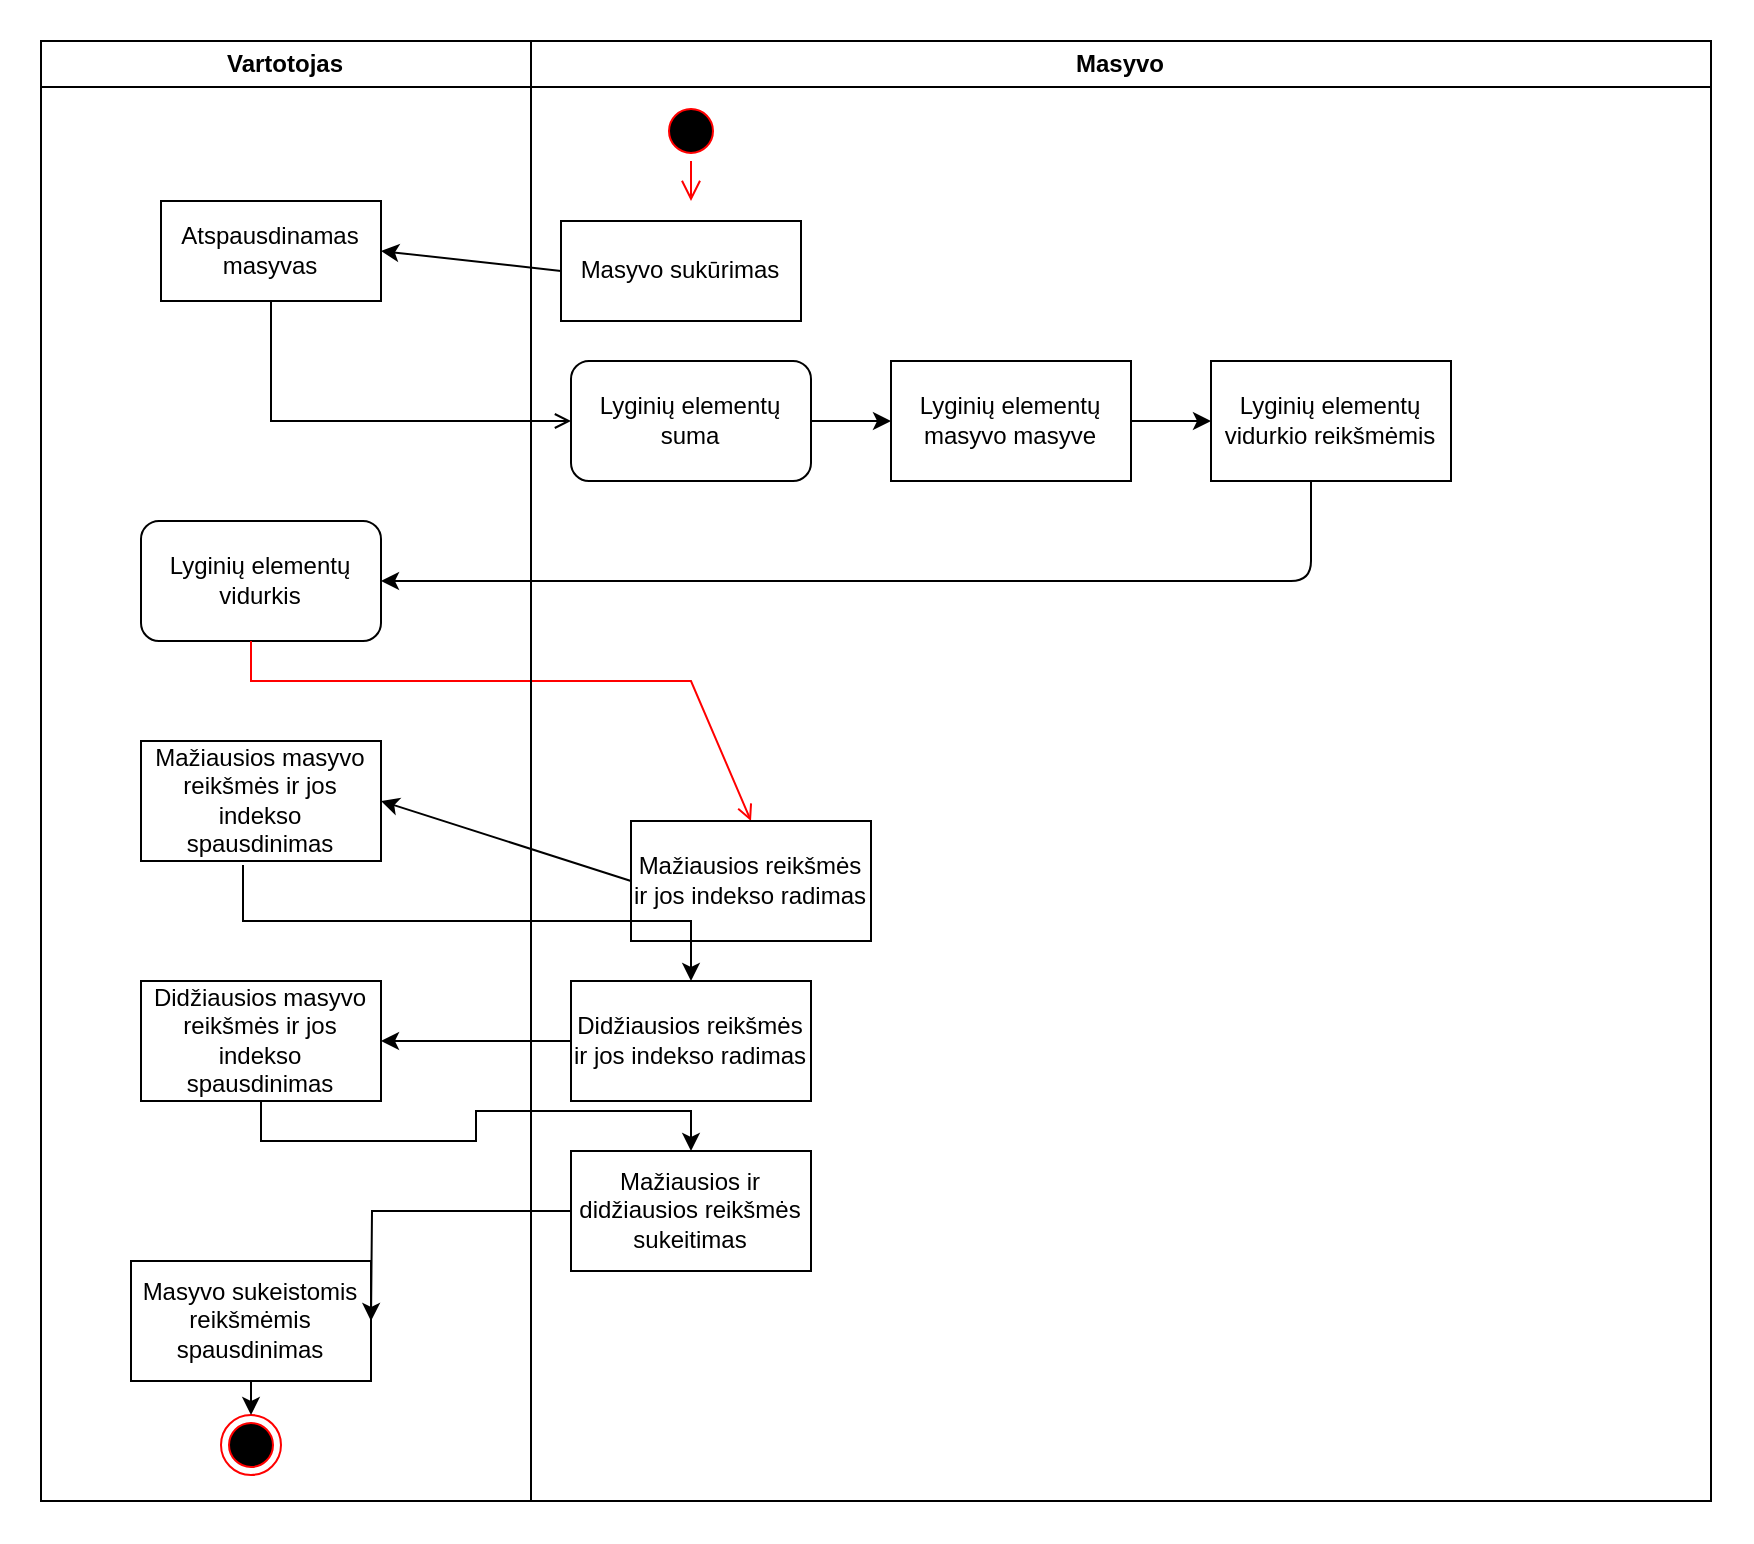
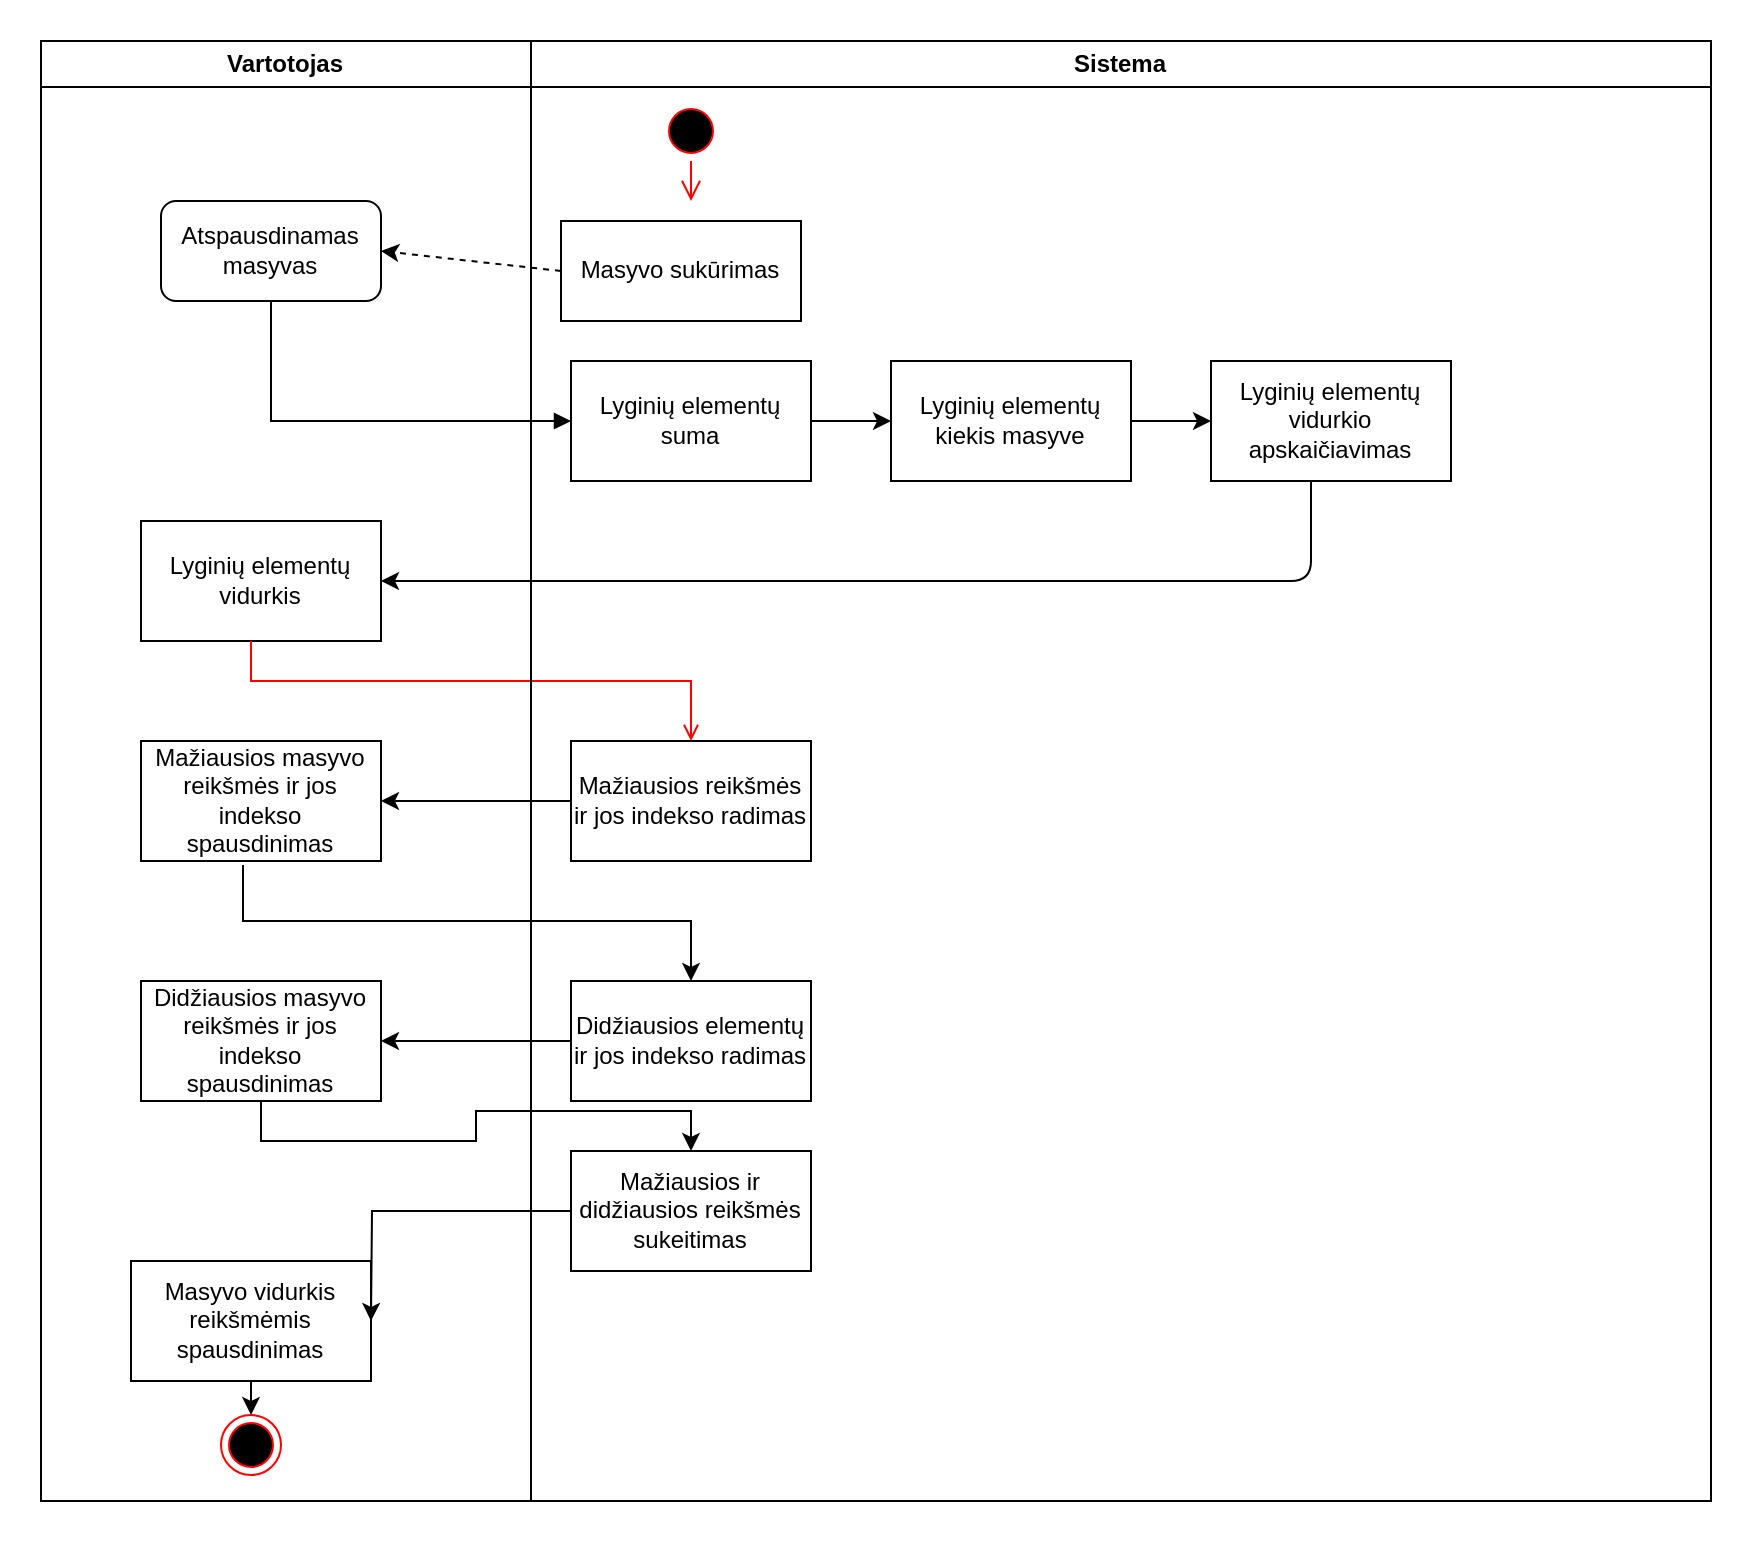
(1121, 65) -> (1121, 65)
(271, 251) -> (271, 251)
(460, 260) -> (460, 260)
(558, 421) -> (553, 421)
(691, 421) -> (691, 421)
(1011, 421) -> (1011, 421)
(1331, 421) -> (1331, 421)
(261, 581) -> (261, 581)
(751, 881) -> (691, 801)
(691, 1041) -> (691, 1041)
(251, 1321) -> (251, 1321)
